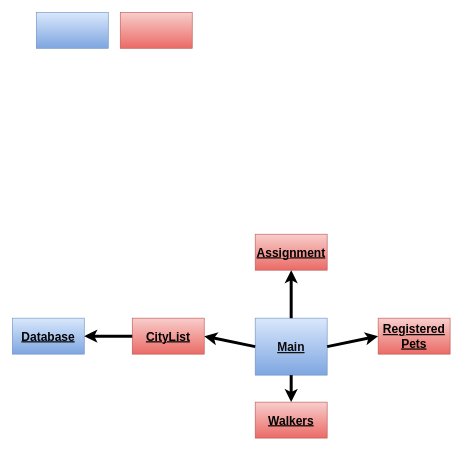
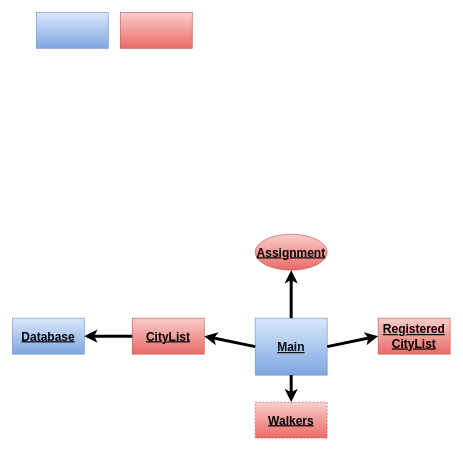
(291, 252) -> (291, 252)
(414, 336) -> (414, 336)
(291, 420) -> (291, 420)
